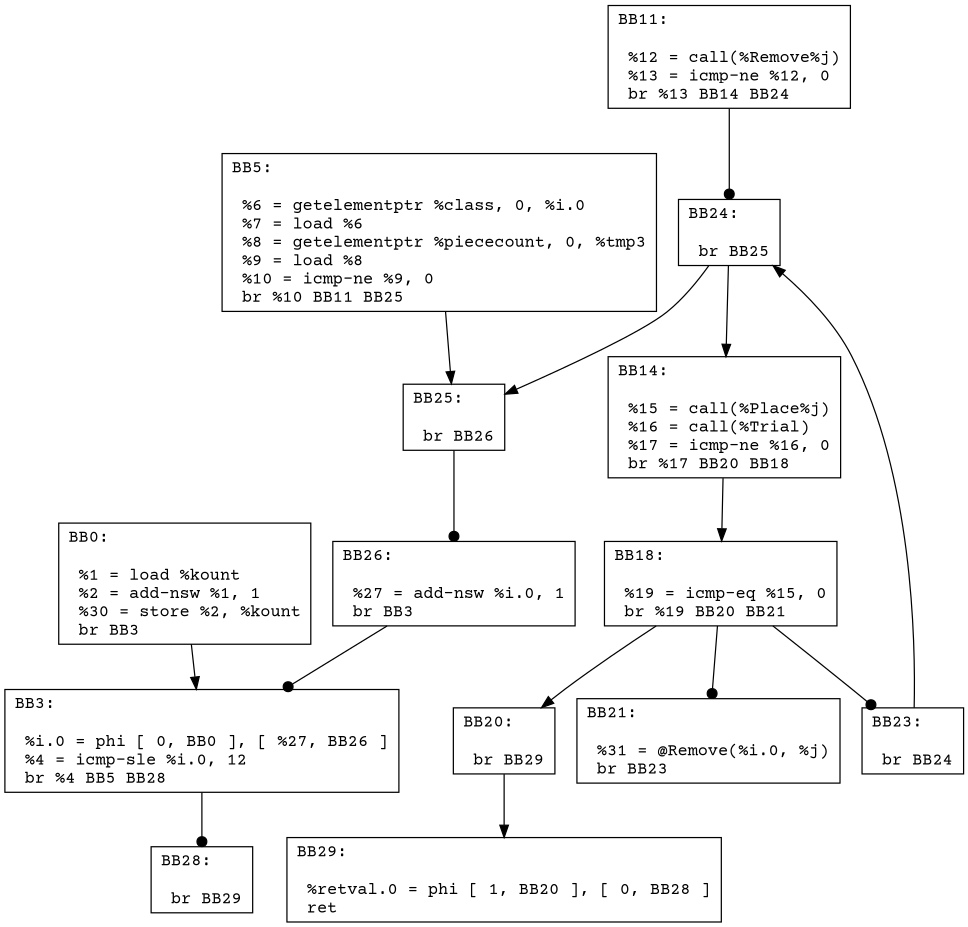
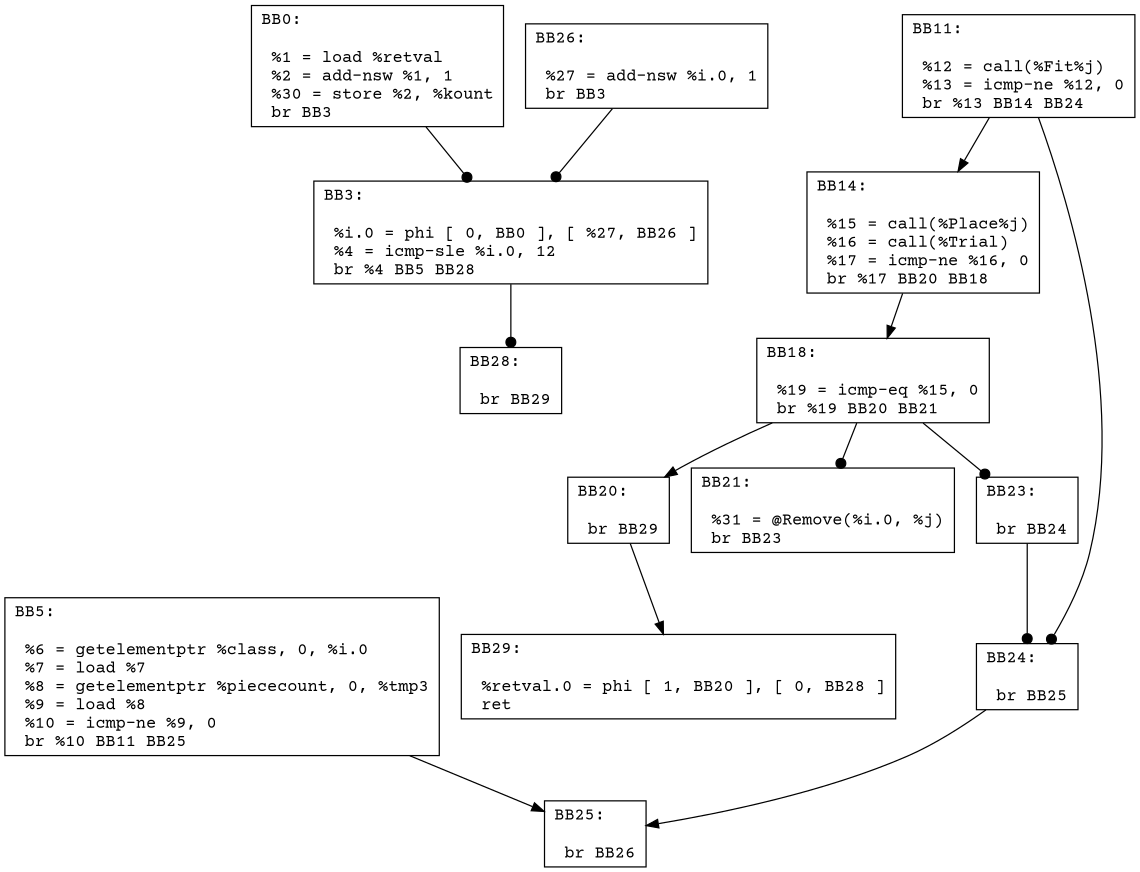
(729, 57) -> (1008, 66)
(298, 223) -> (81, 667)
(727, 305) -> (977, 139)
(893, 475) -> (1027, 589)
(454, 491) -> none
(155, 574) -> (352, 57)
(193, 661) -> (445, 150)
